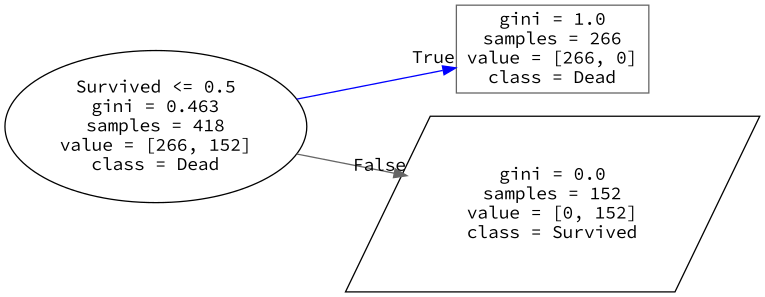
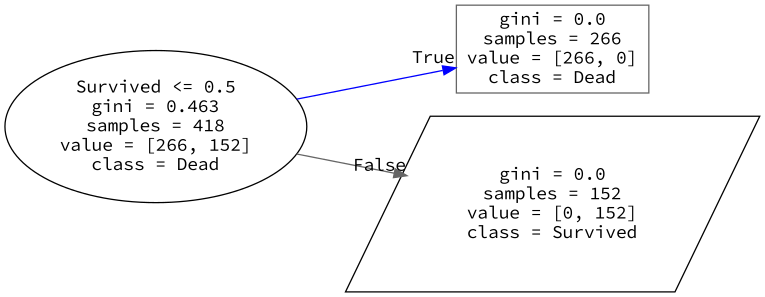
(553, 49) -> (553, 49)
